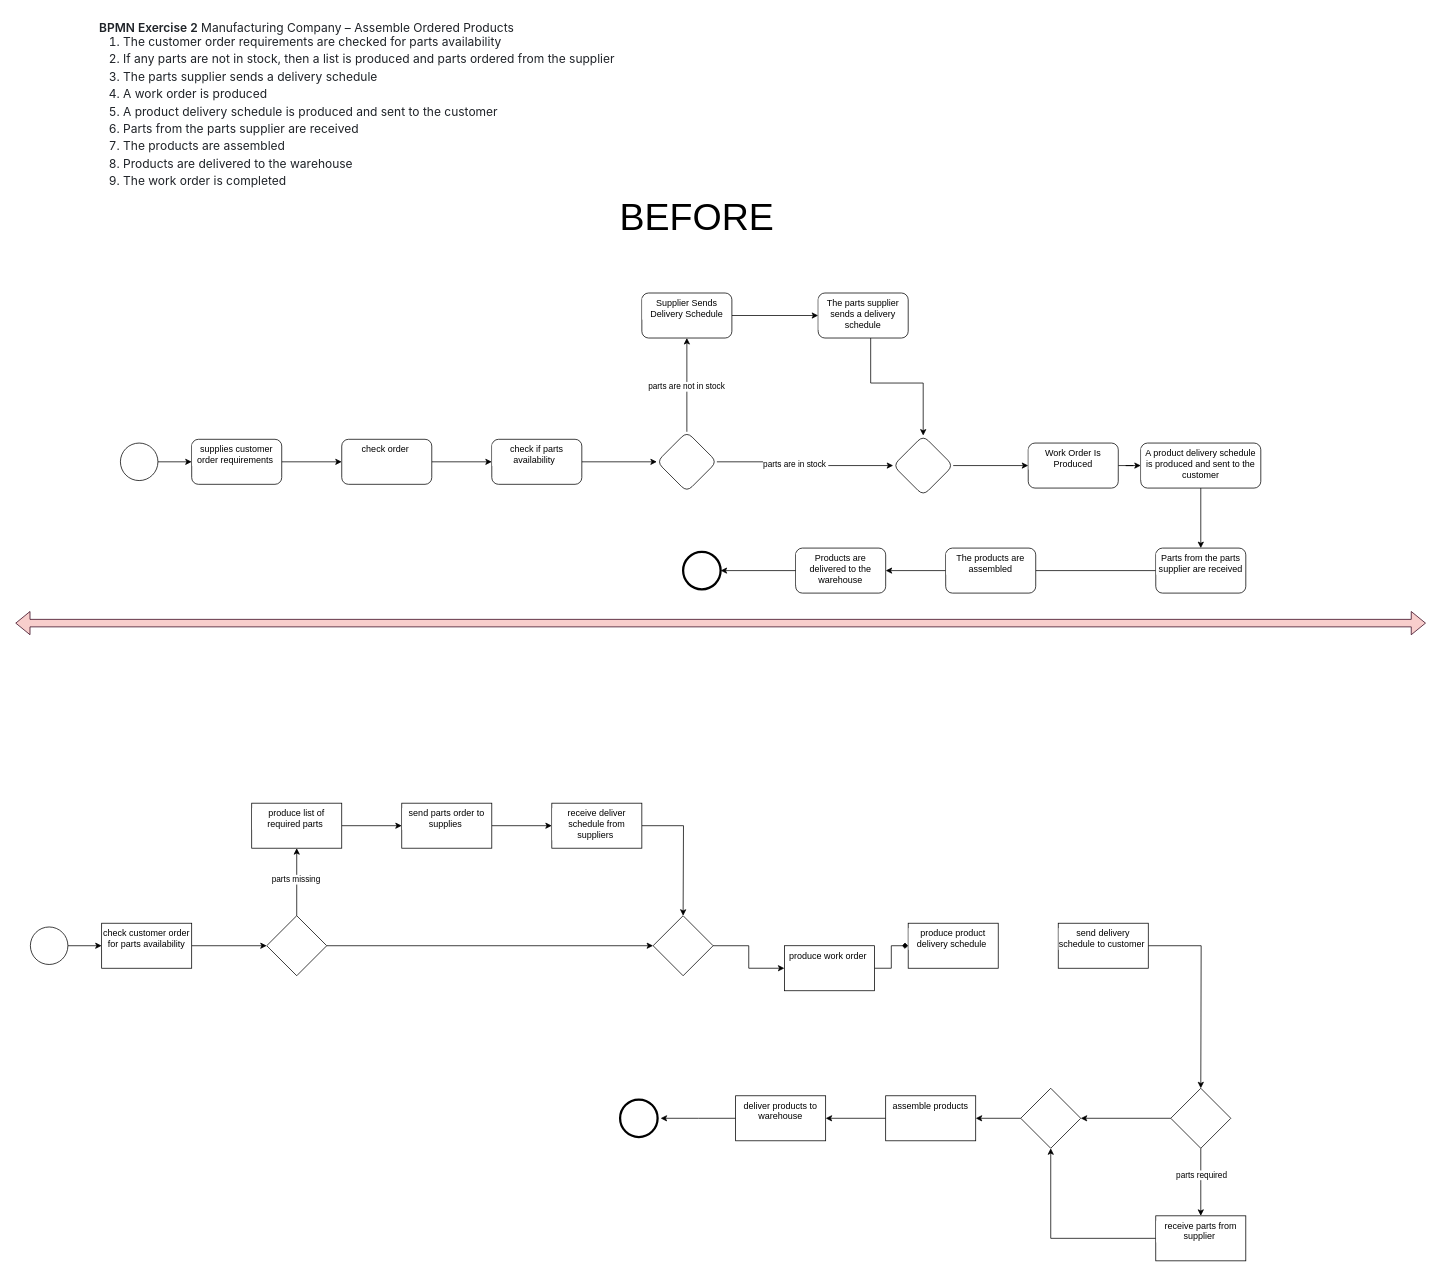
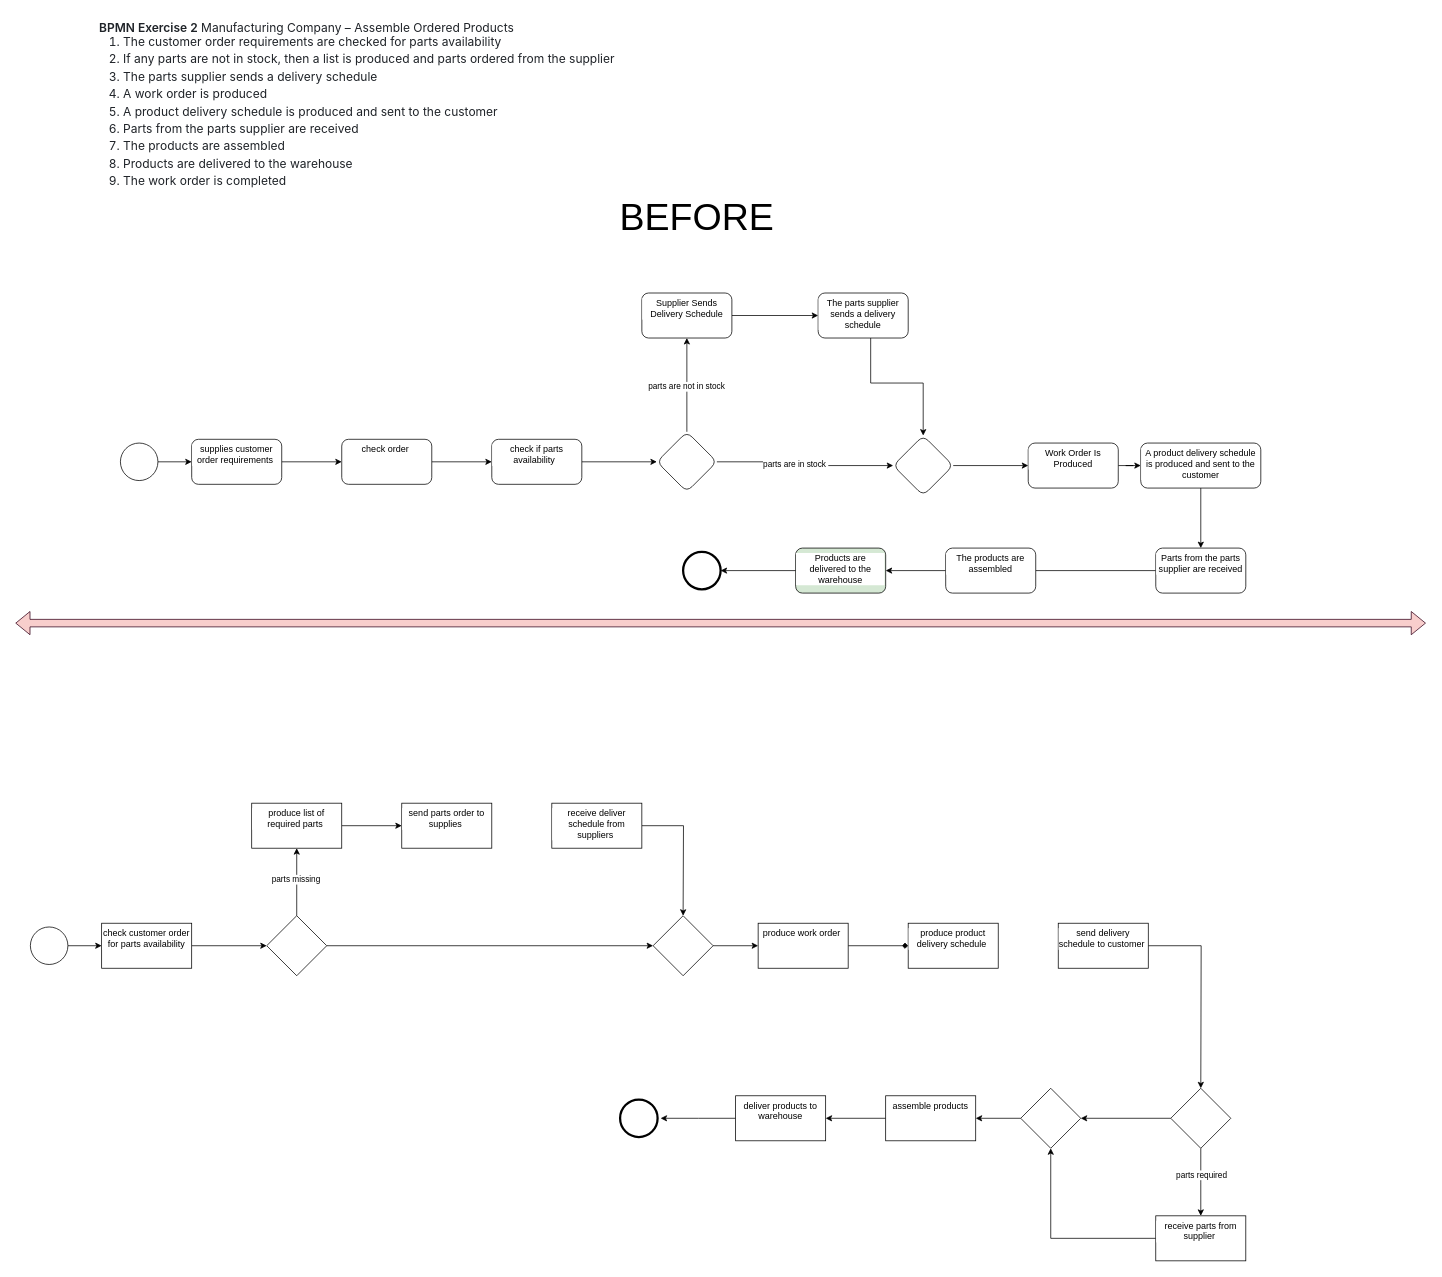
(840, 570) -> (840, 570)
(519, 825) -> none
(829, 968) -> (803, 945)
